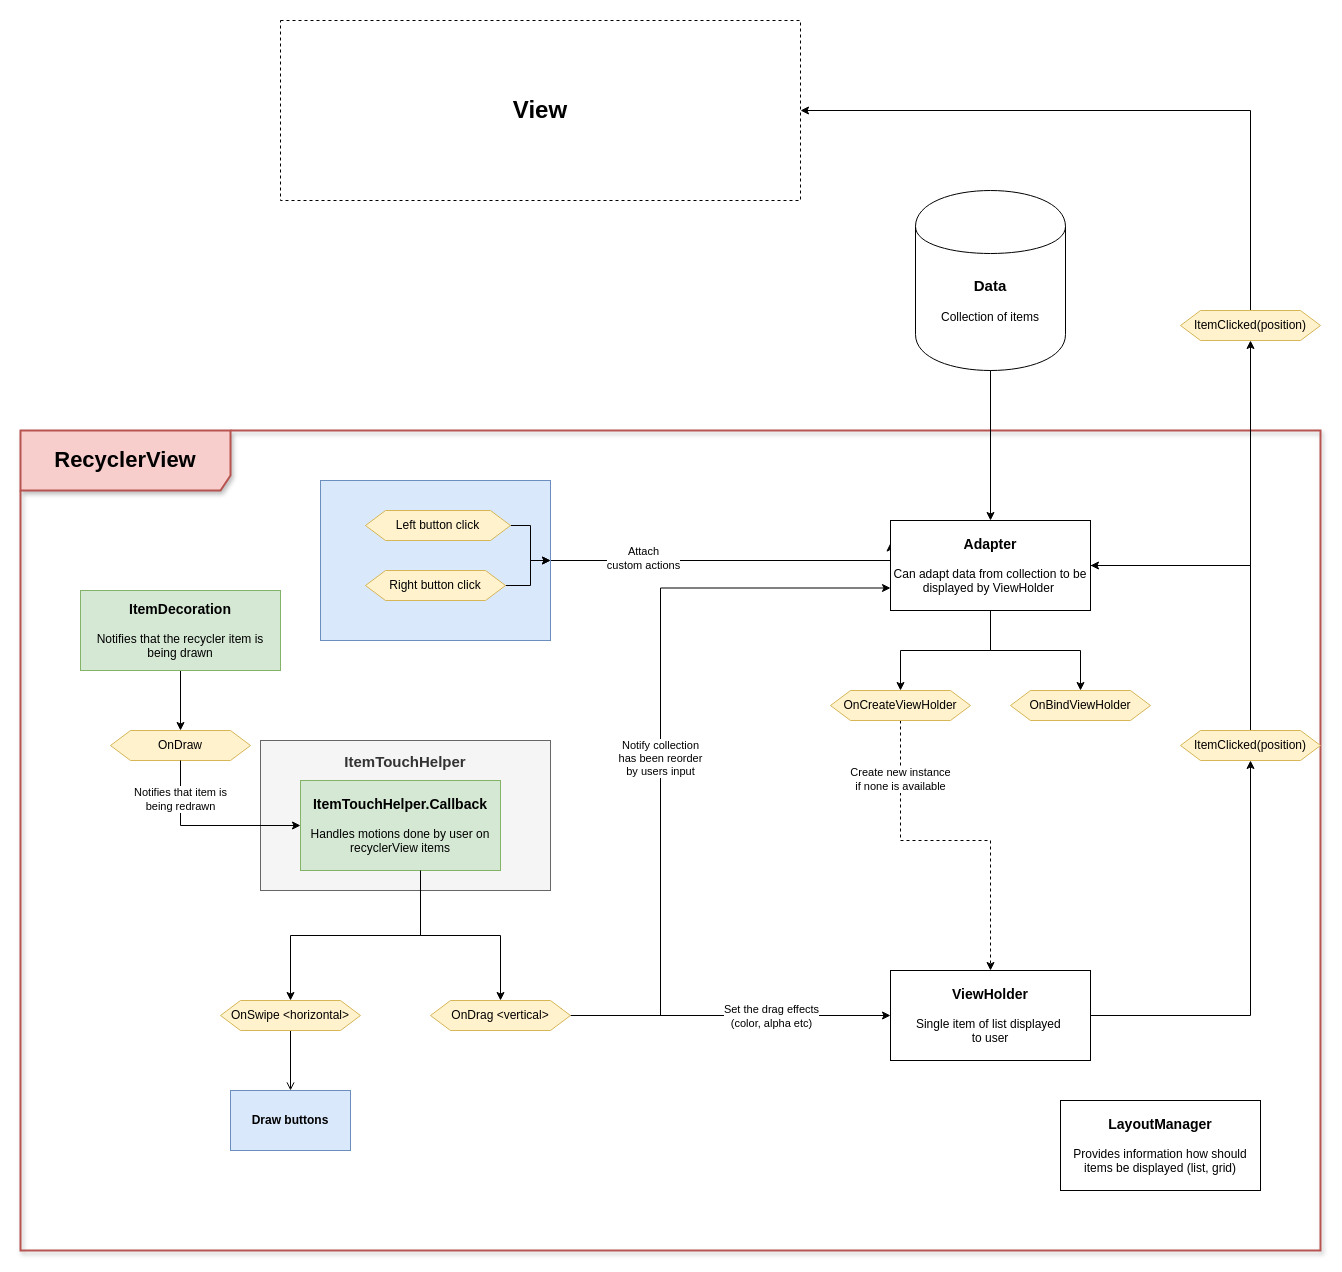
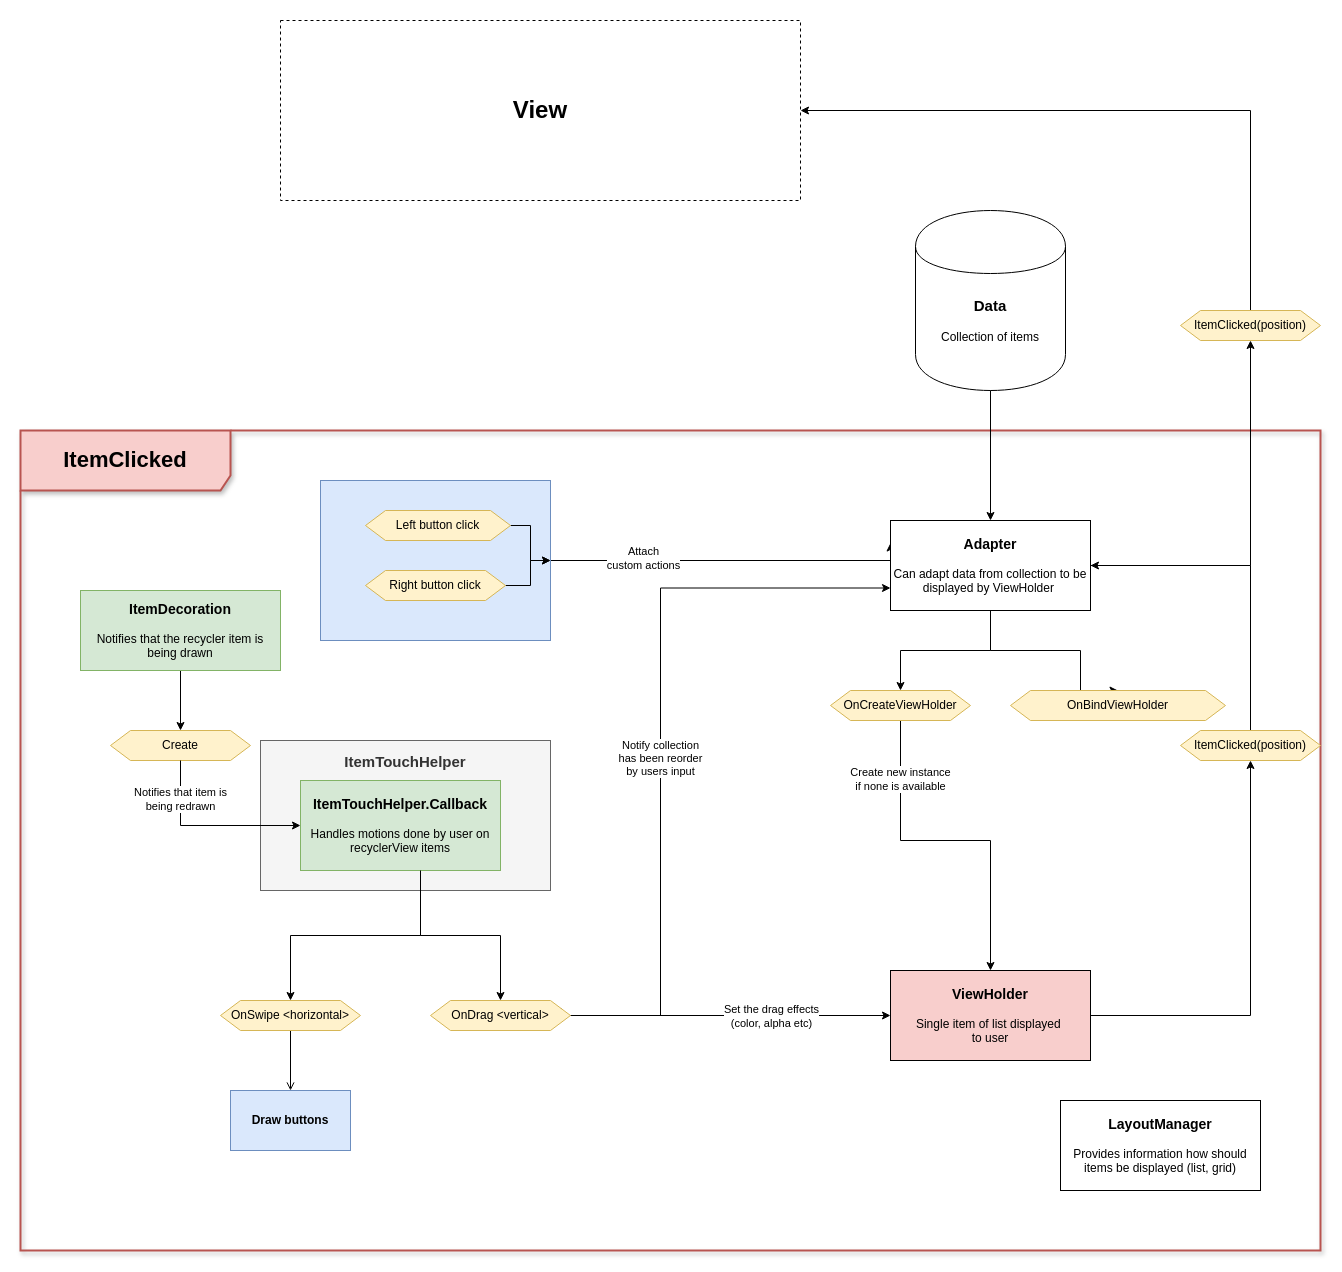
(991, 281) -> (991, 301)
(126, 461) -> (126, 461)
(1081, 706) -> (1118, 706)
(181, 746) -> (181, 746)
(983, 841) -> (983, 841)
(991, 1016) -> (991, 1016)
